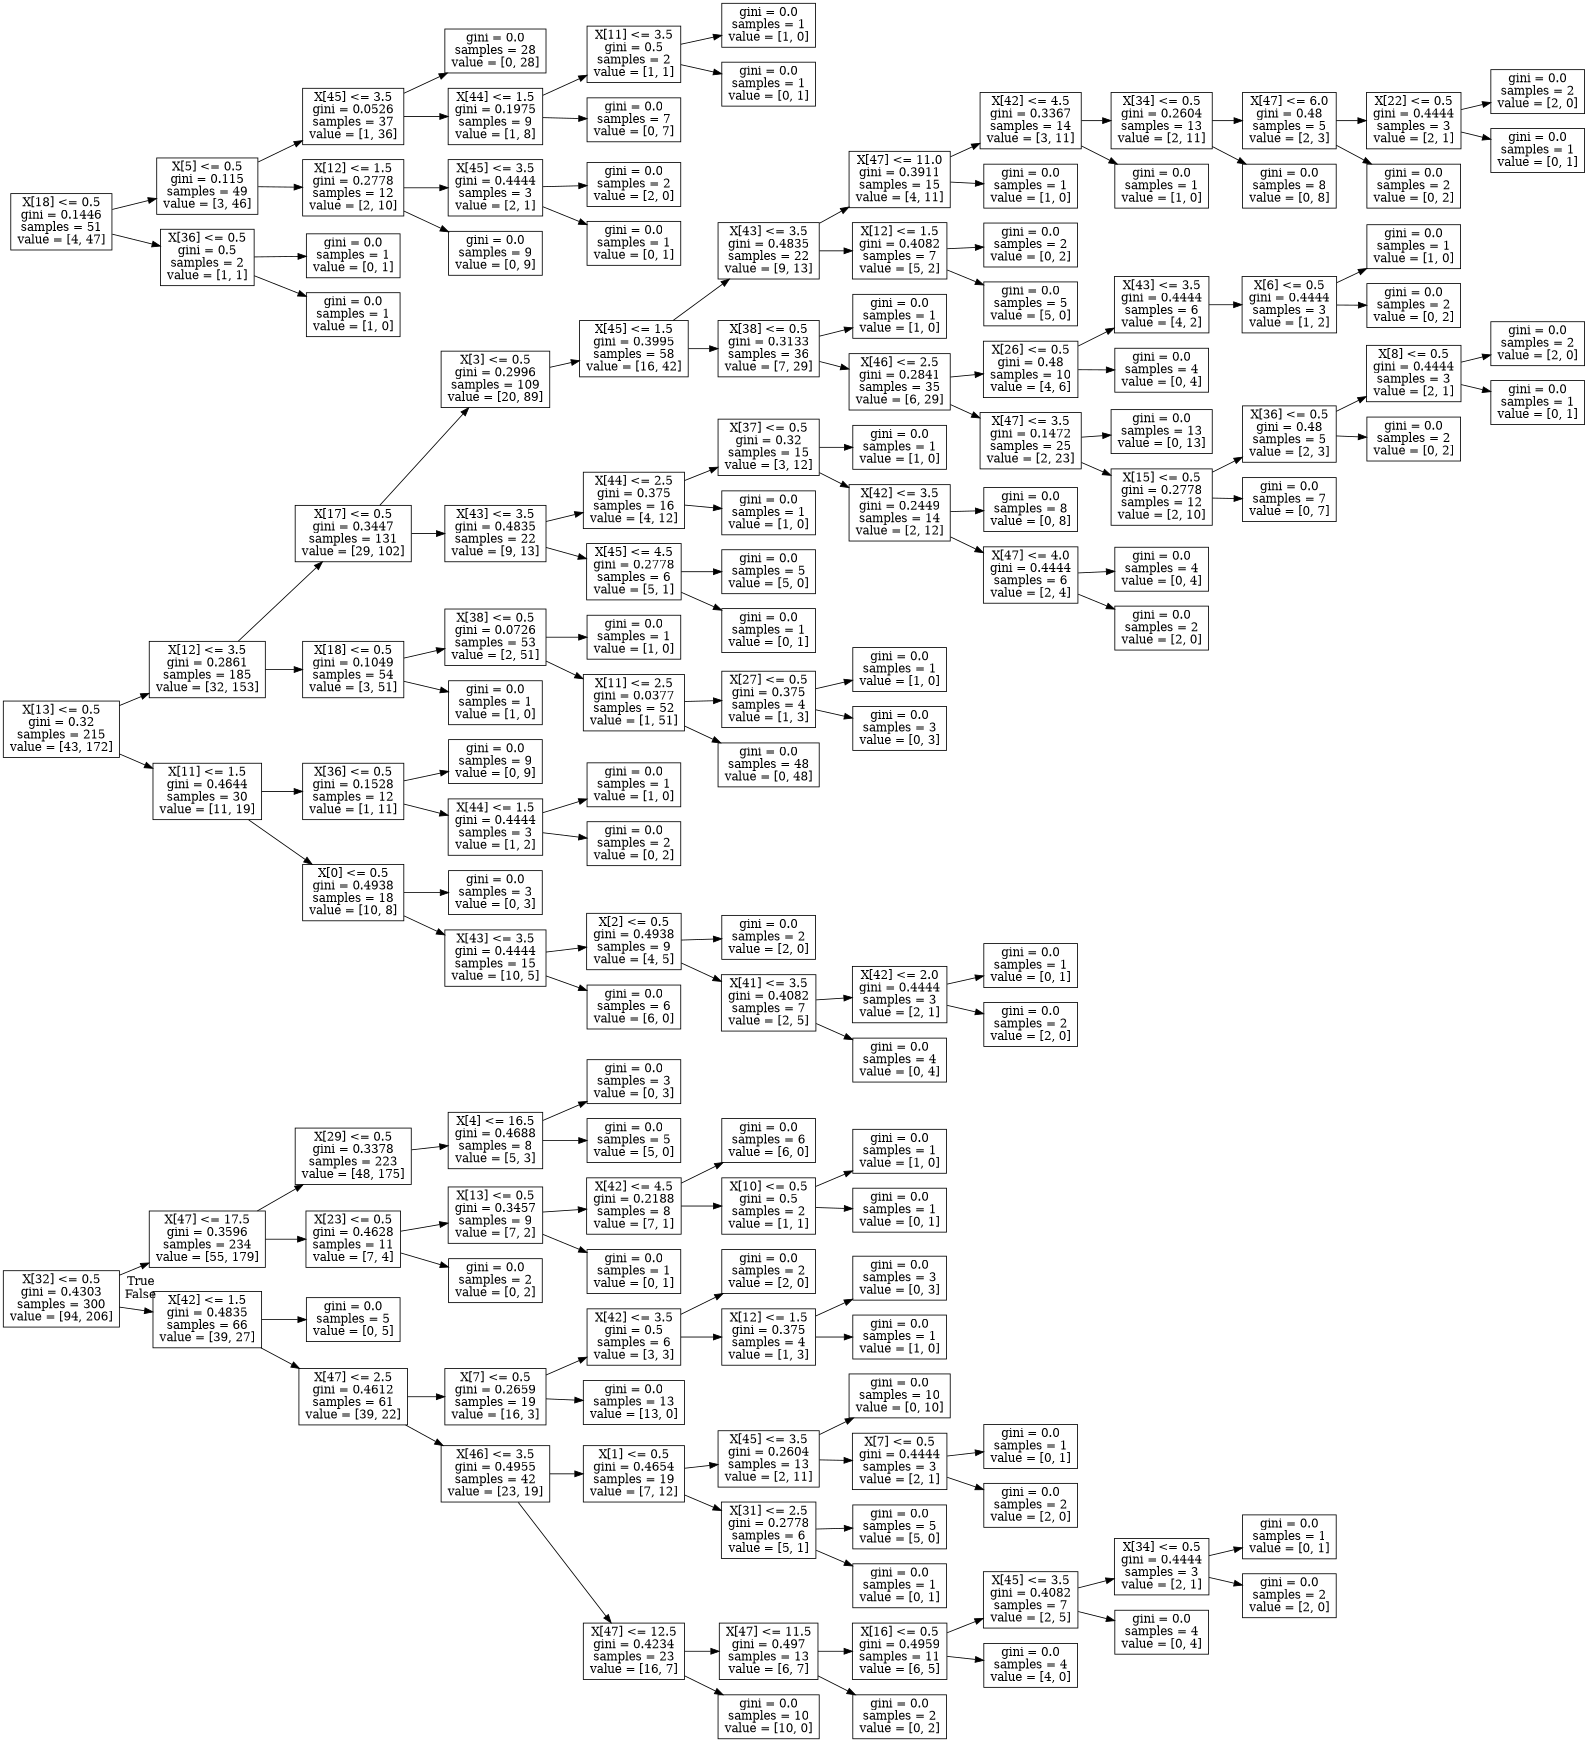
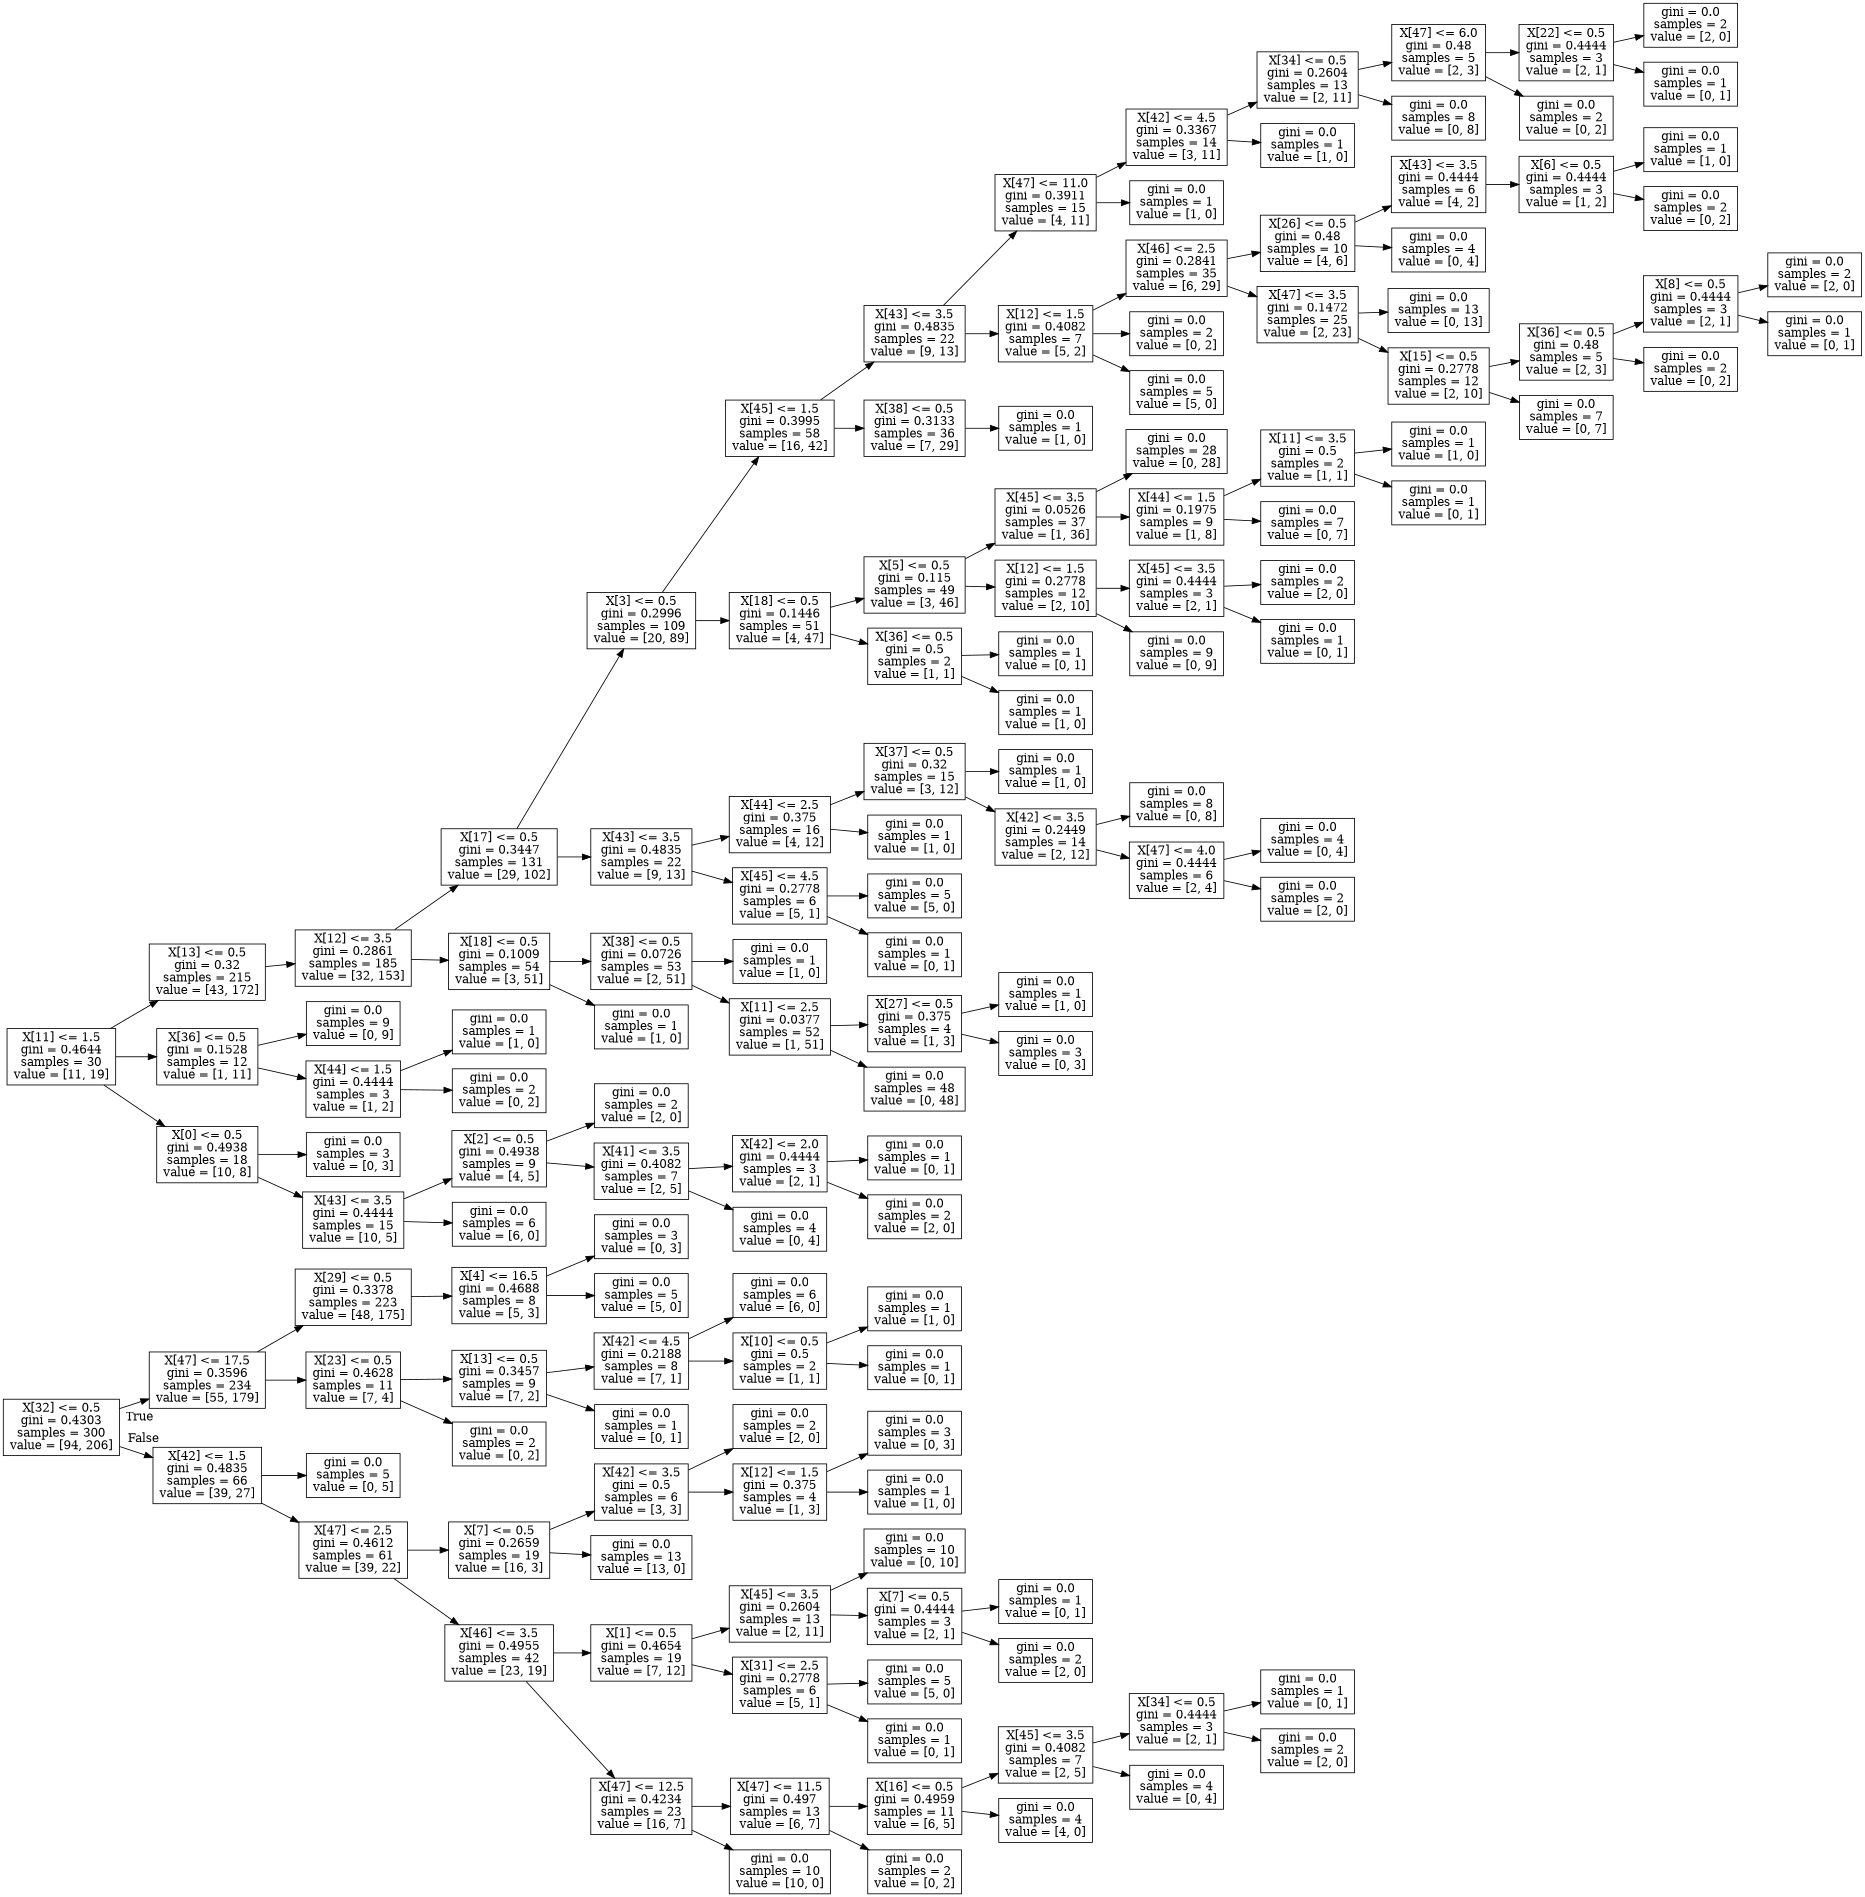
(830, 364) -> (1106, 304)
none -> (708, 621)
(353, 670) -> (499, 961)
(132, 759) -> (131, 1017)
